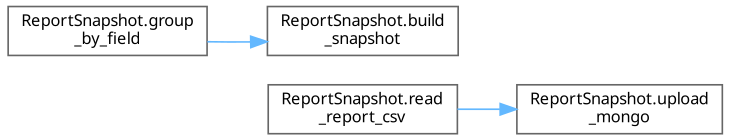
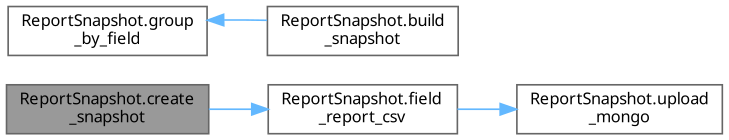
(229, 42) -> (246, 20)
none -> (108, 109)
(363, 109) -> (363, 109)
